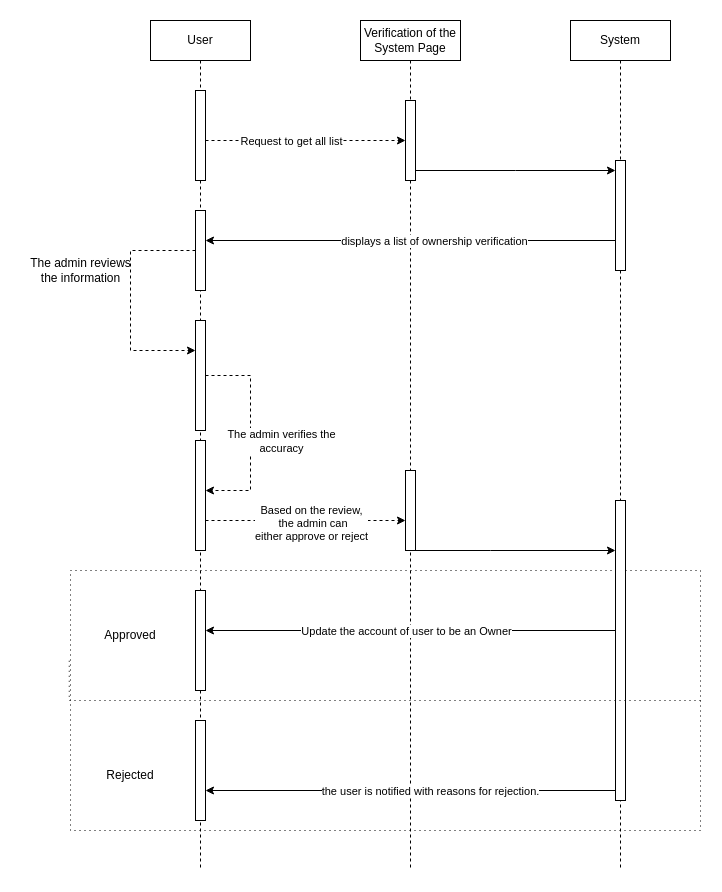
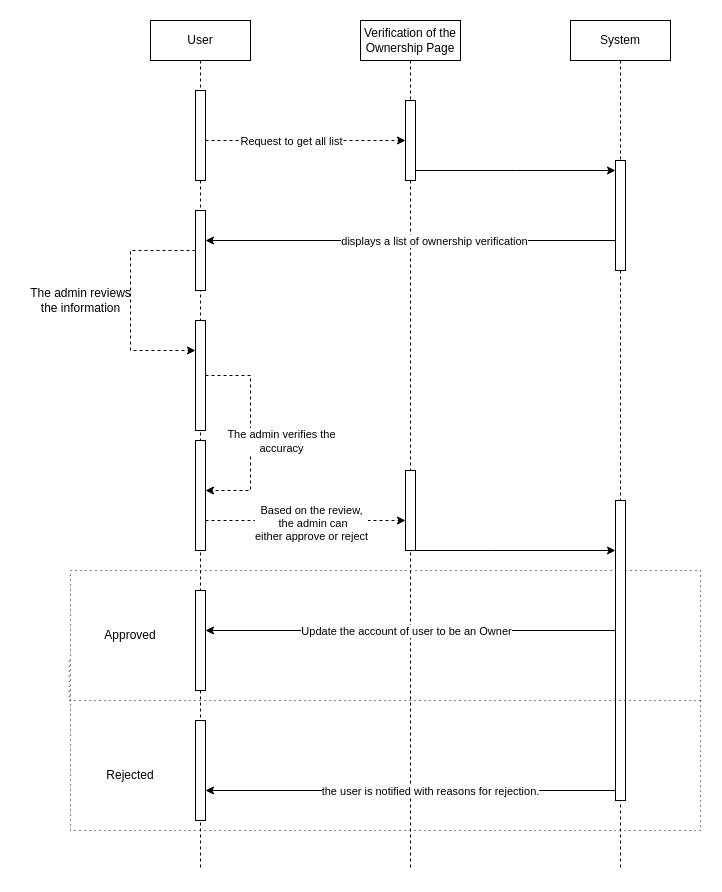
(411, 41) -> (411, 41)
(81, 271) -> (81, 301)
